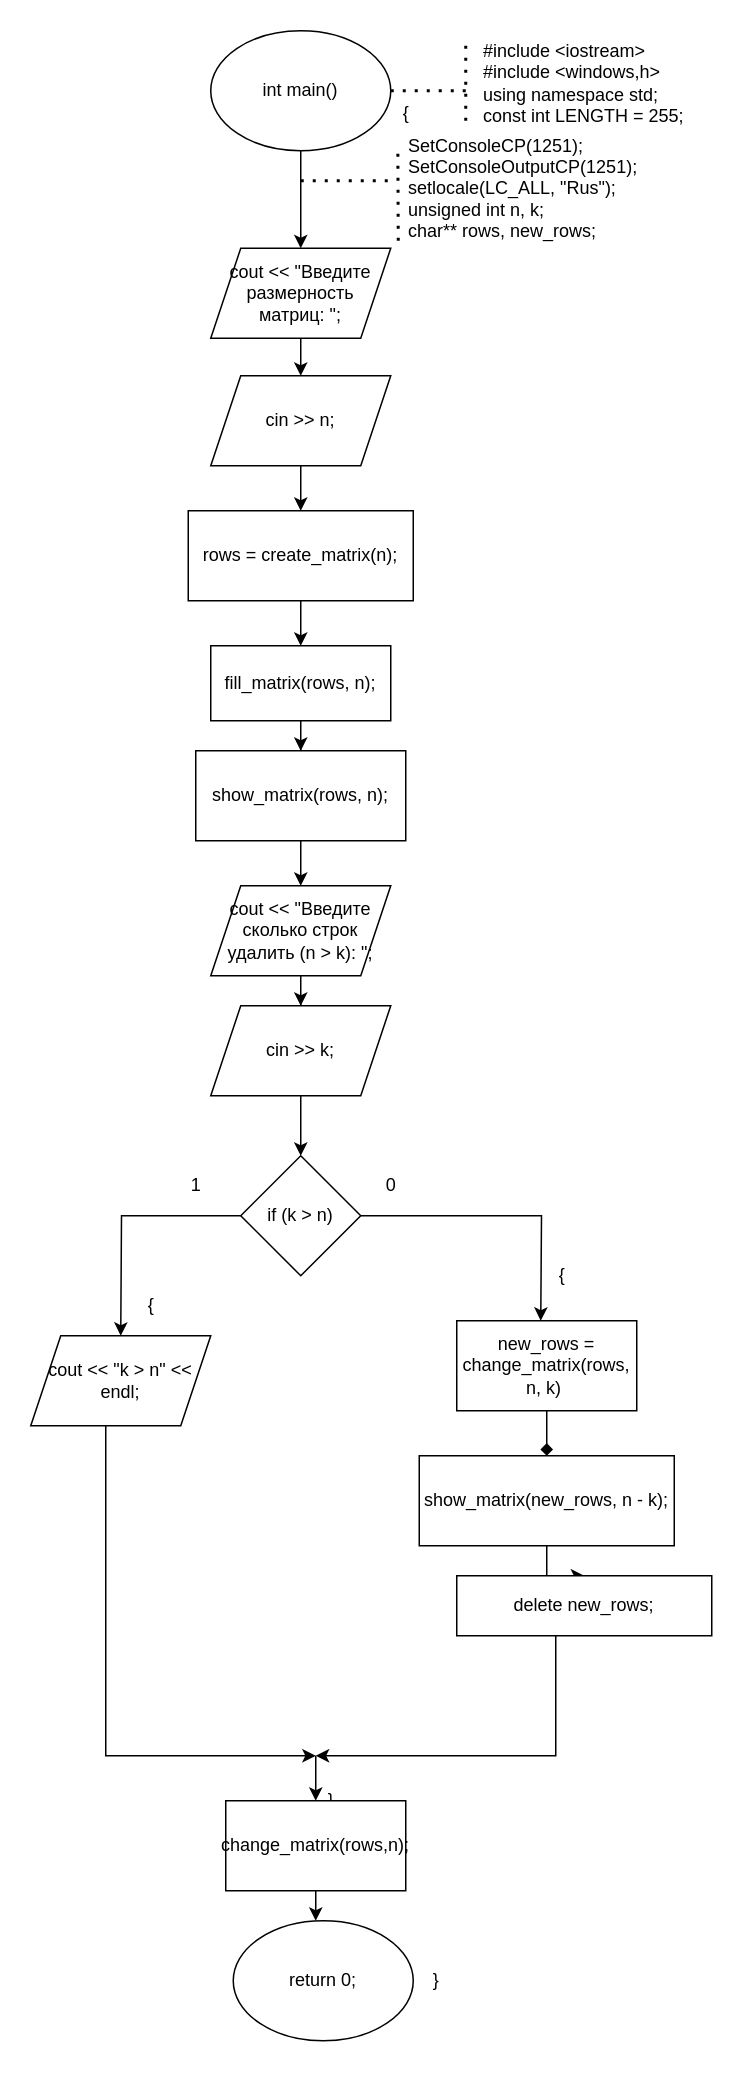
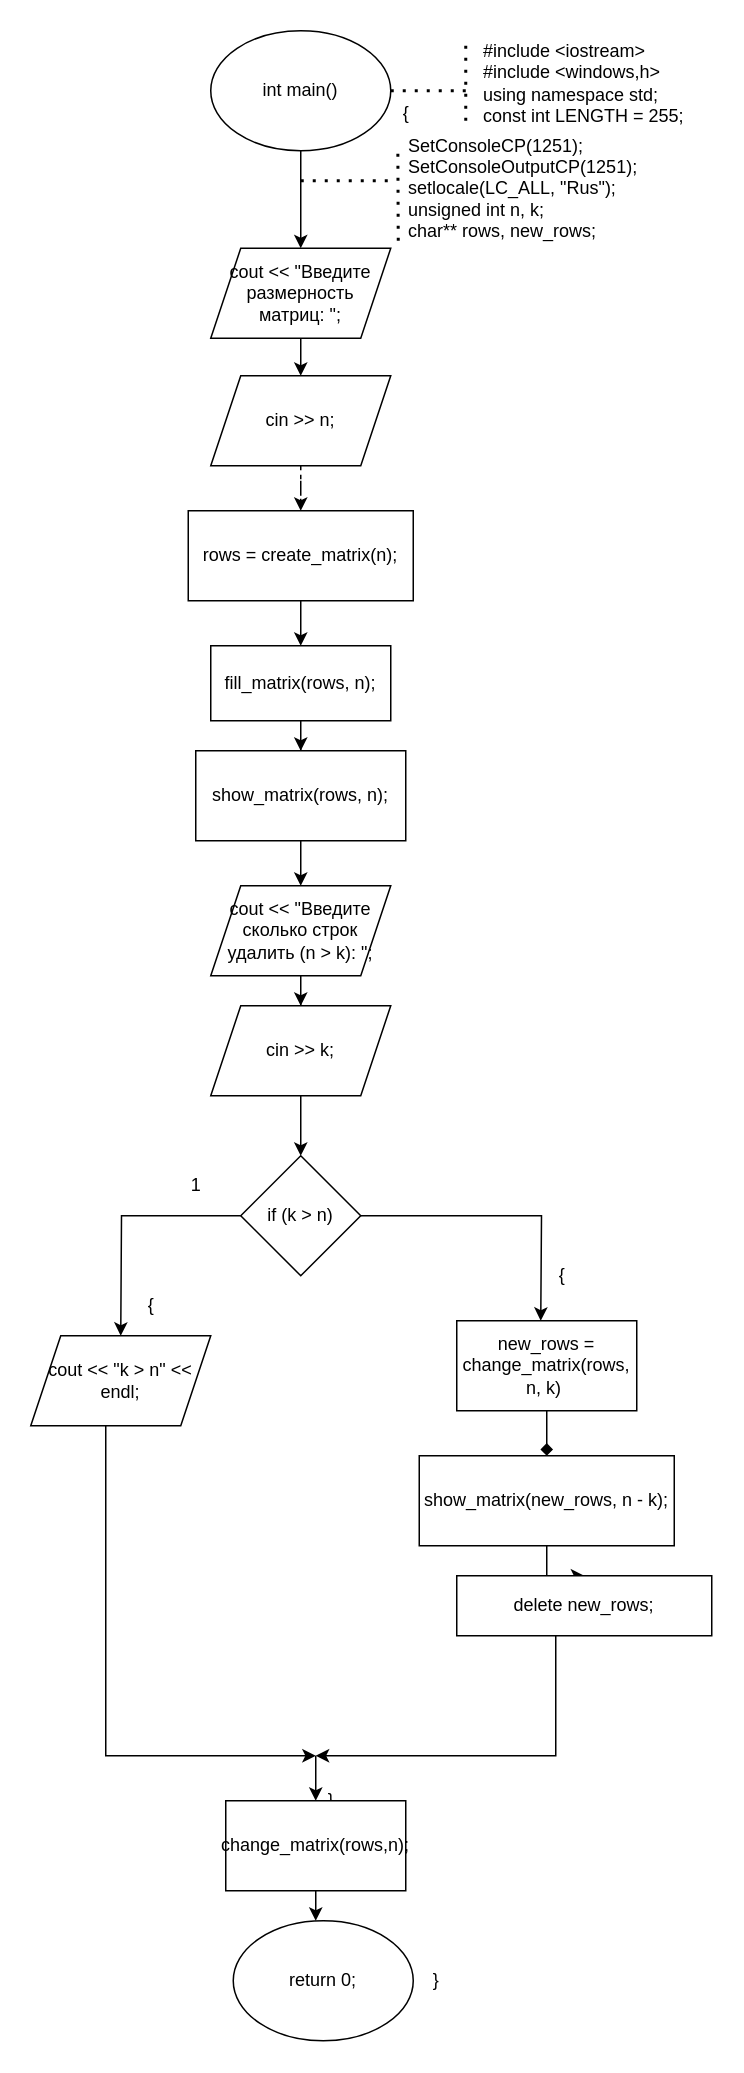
(301, 475) -> (301, 475)
(391, 1186) -> none
